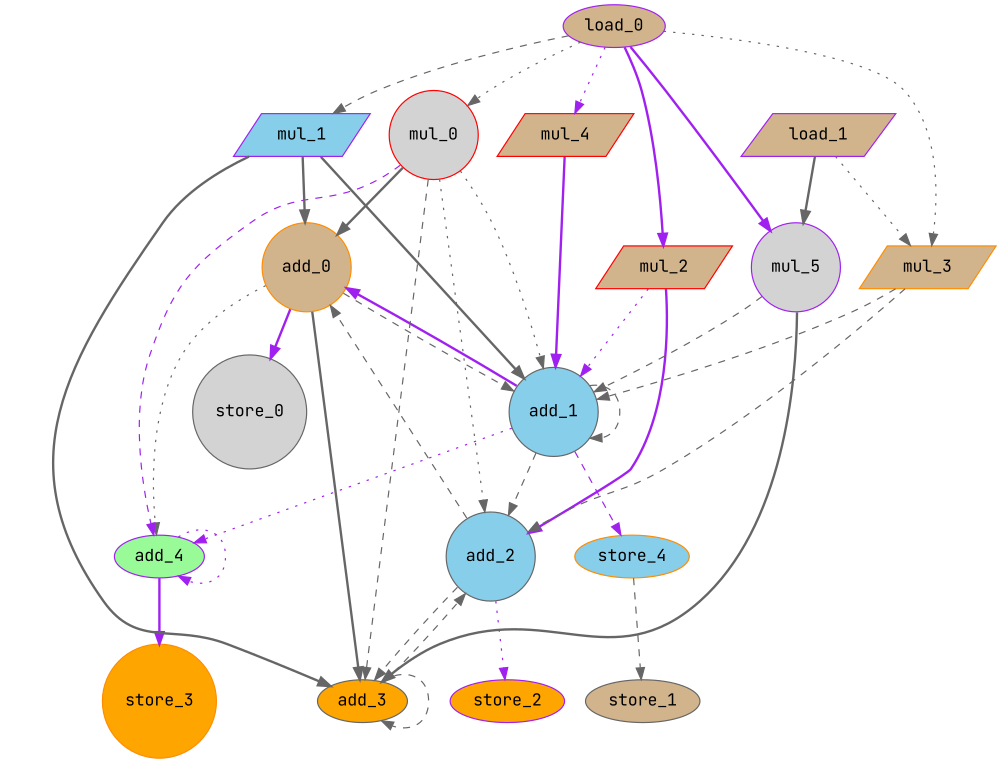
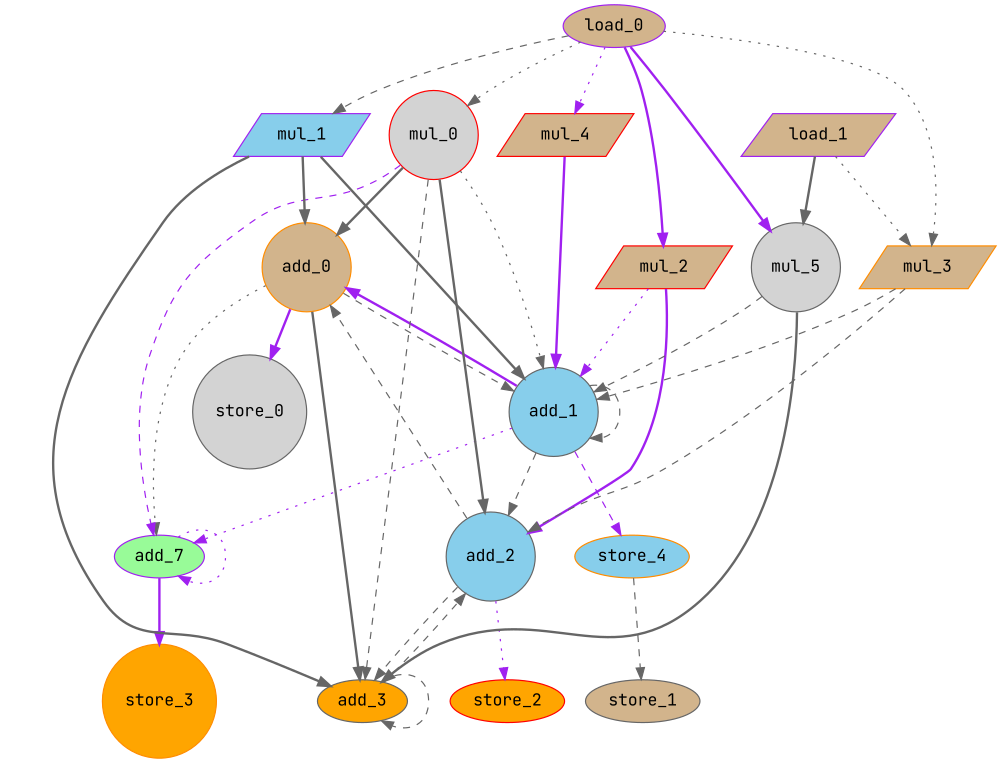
(796, 267) -> (796, 267)
(461, 340) -> (461, 340)
(159, 557) -> (159, 557)
(507, 701) -> (507, 701)
